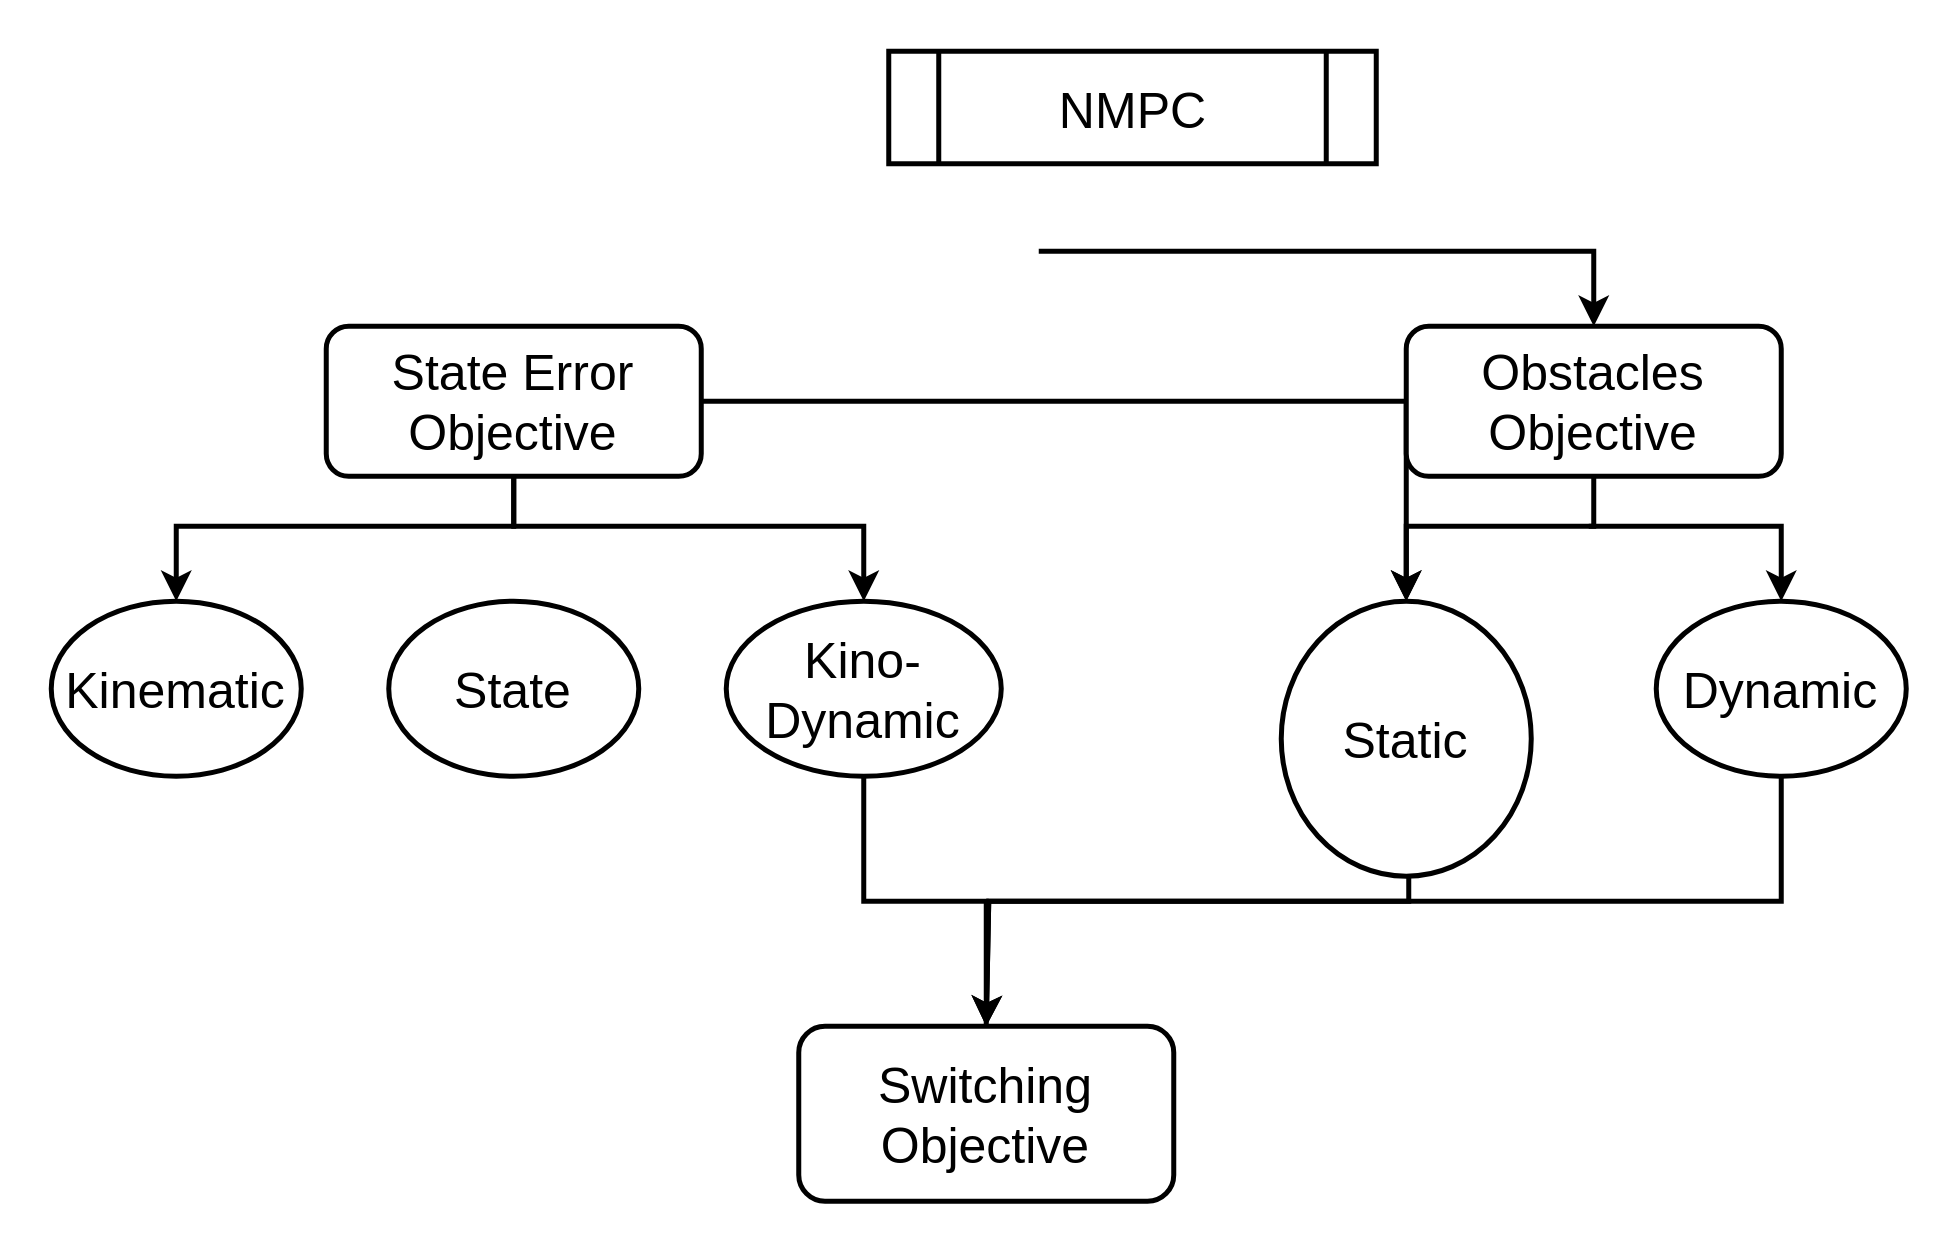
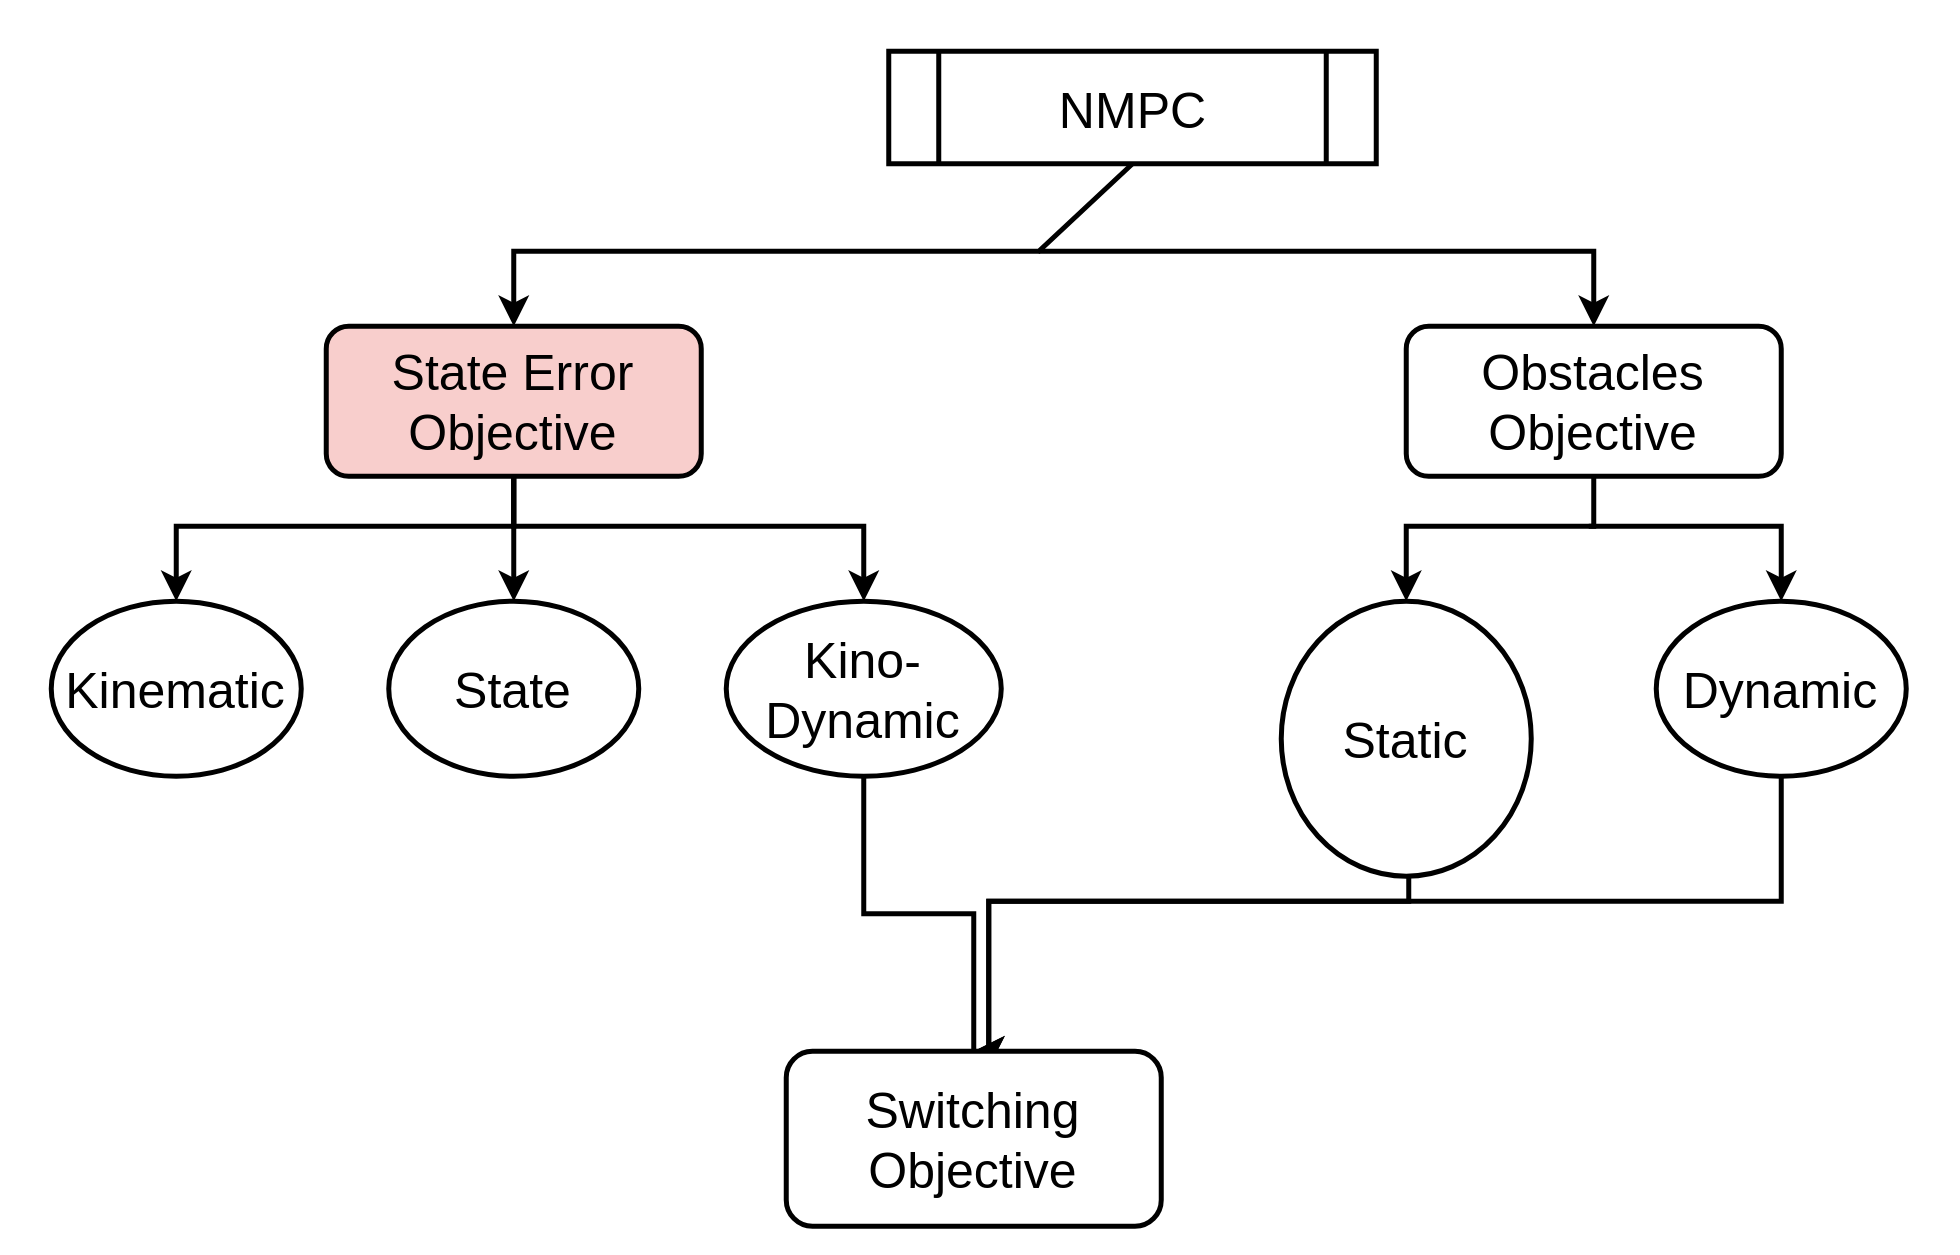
none -> (749, 251)
(514, 401) -> (514, 401)
(1053, 401) -> (514, 556)
(986, 1114) -> (974, 1139)
